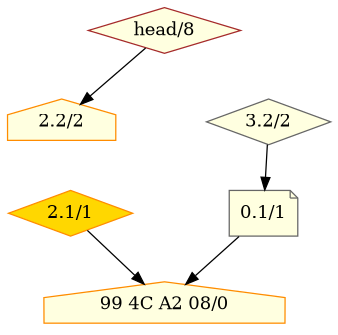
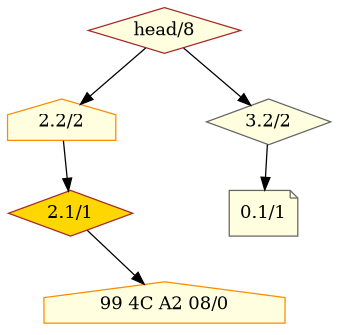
none -> (212, 72)
none -> (65, 160)
(71, 213) -> (71, 213)
(217, 256) -> none
